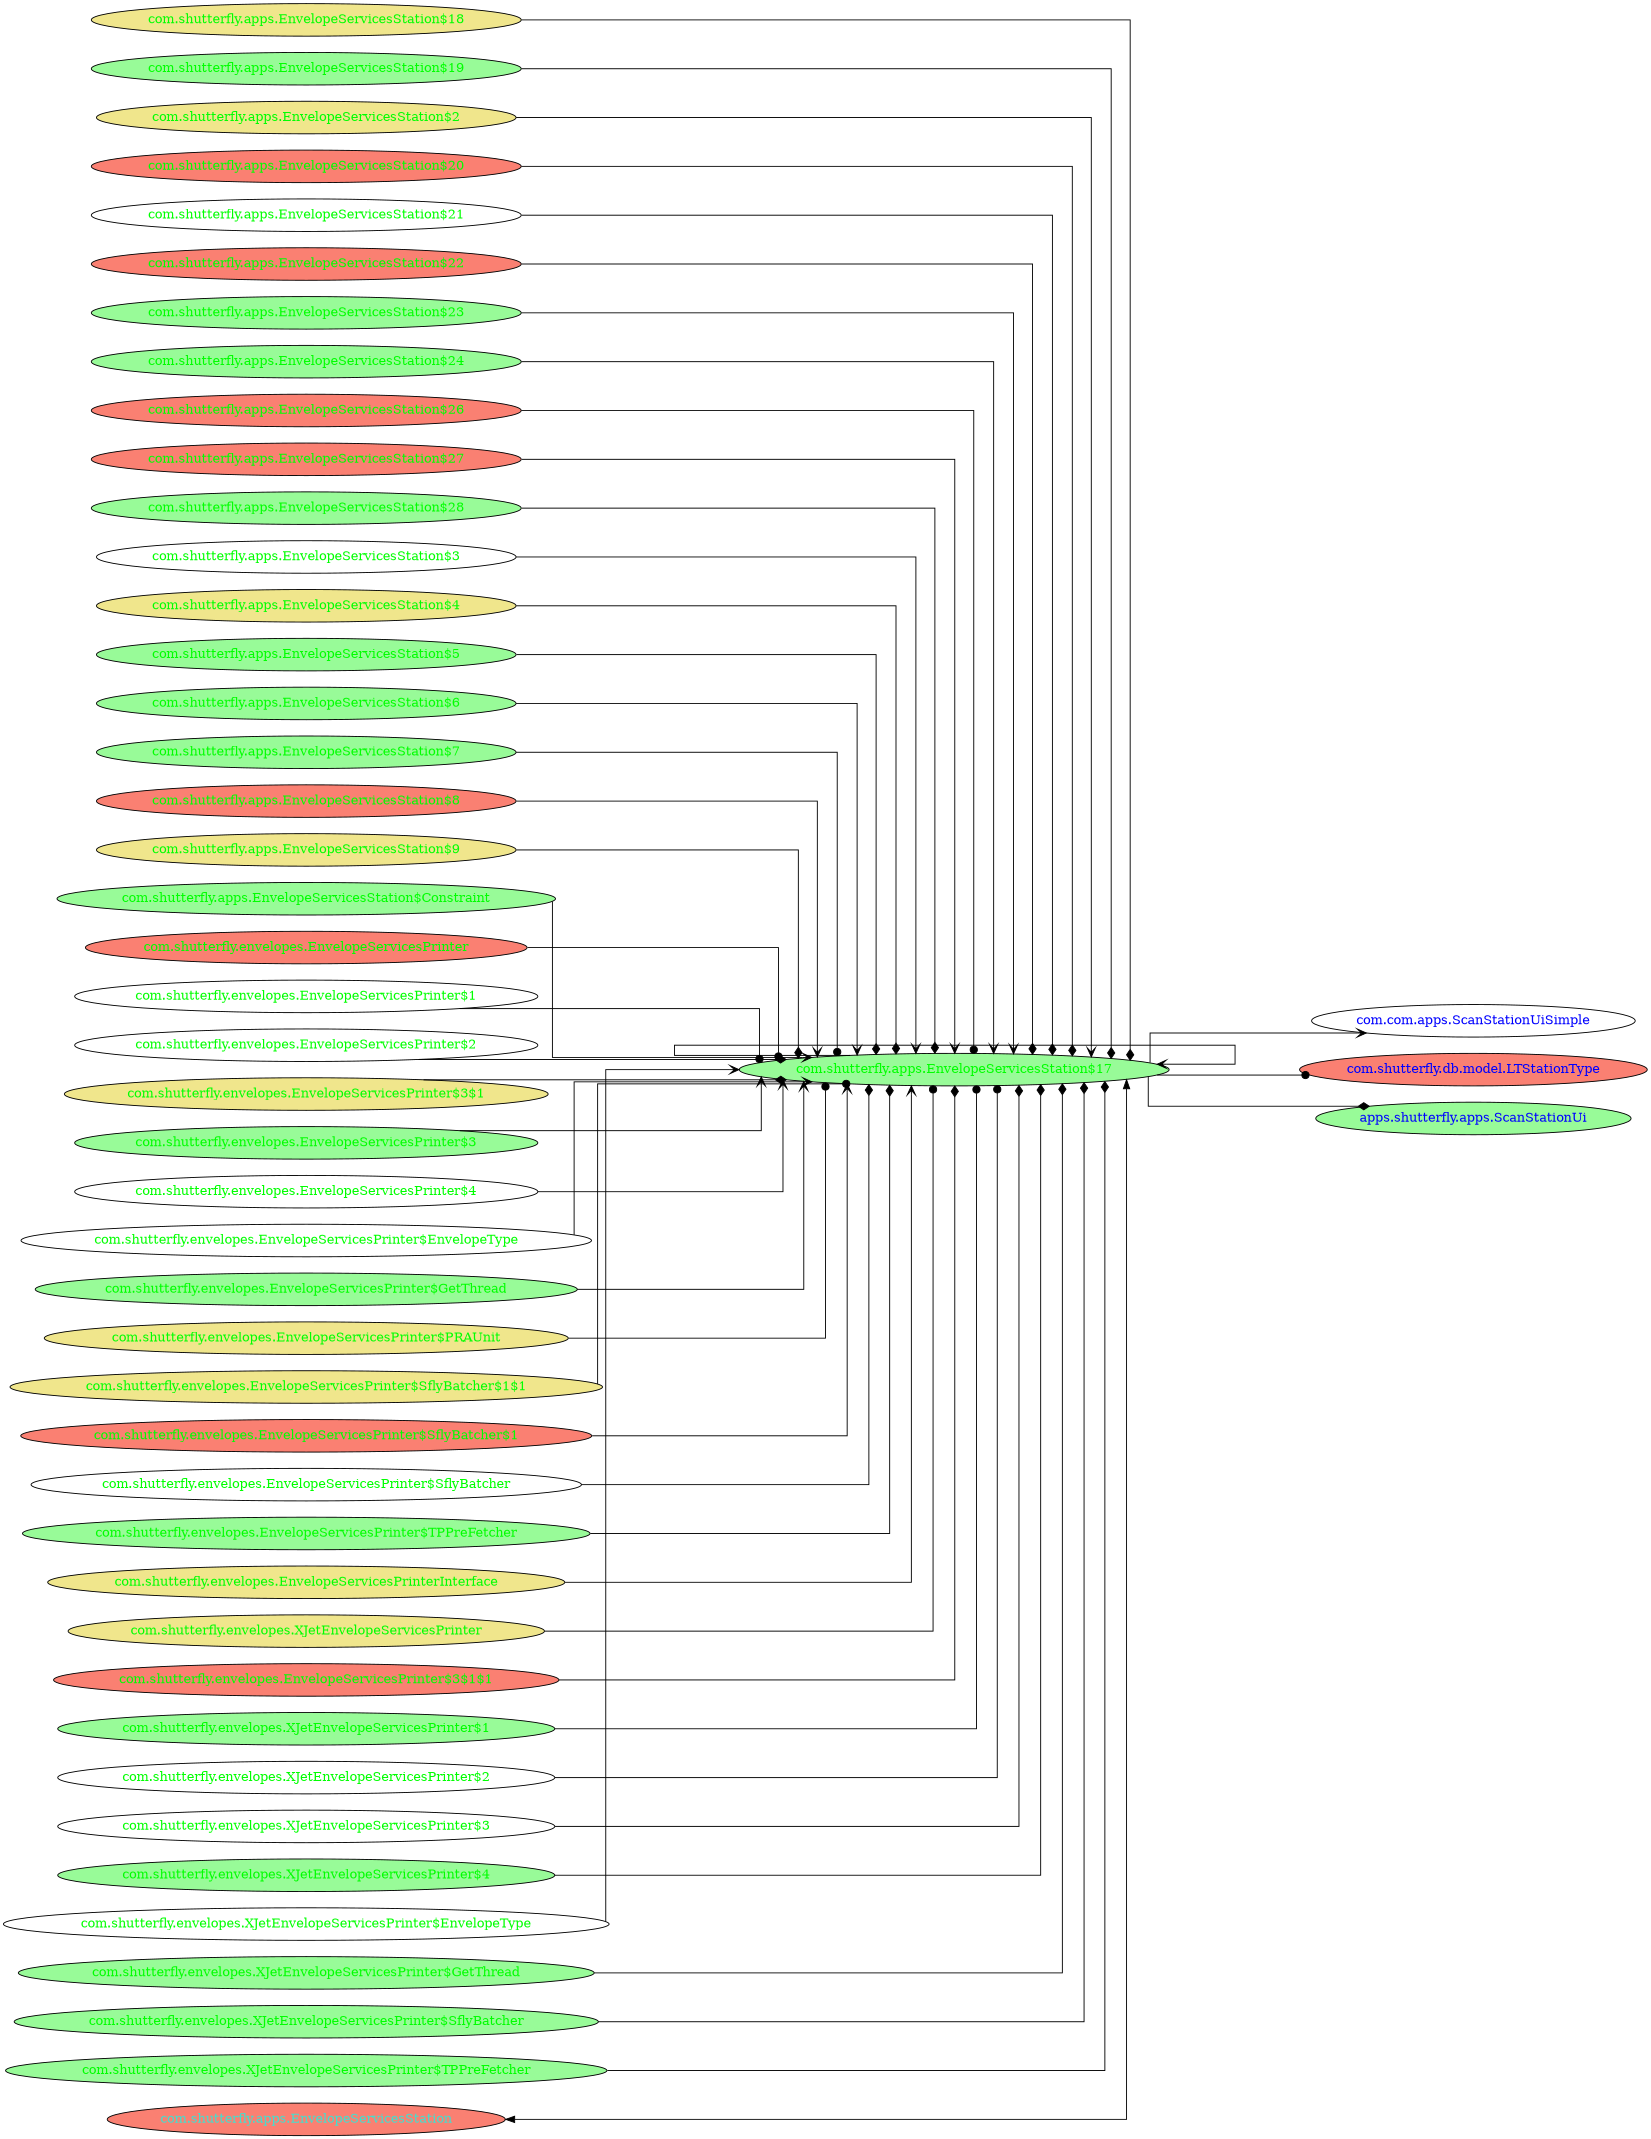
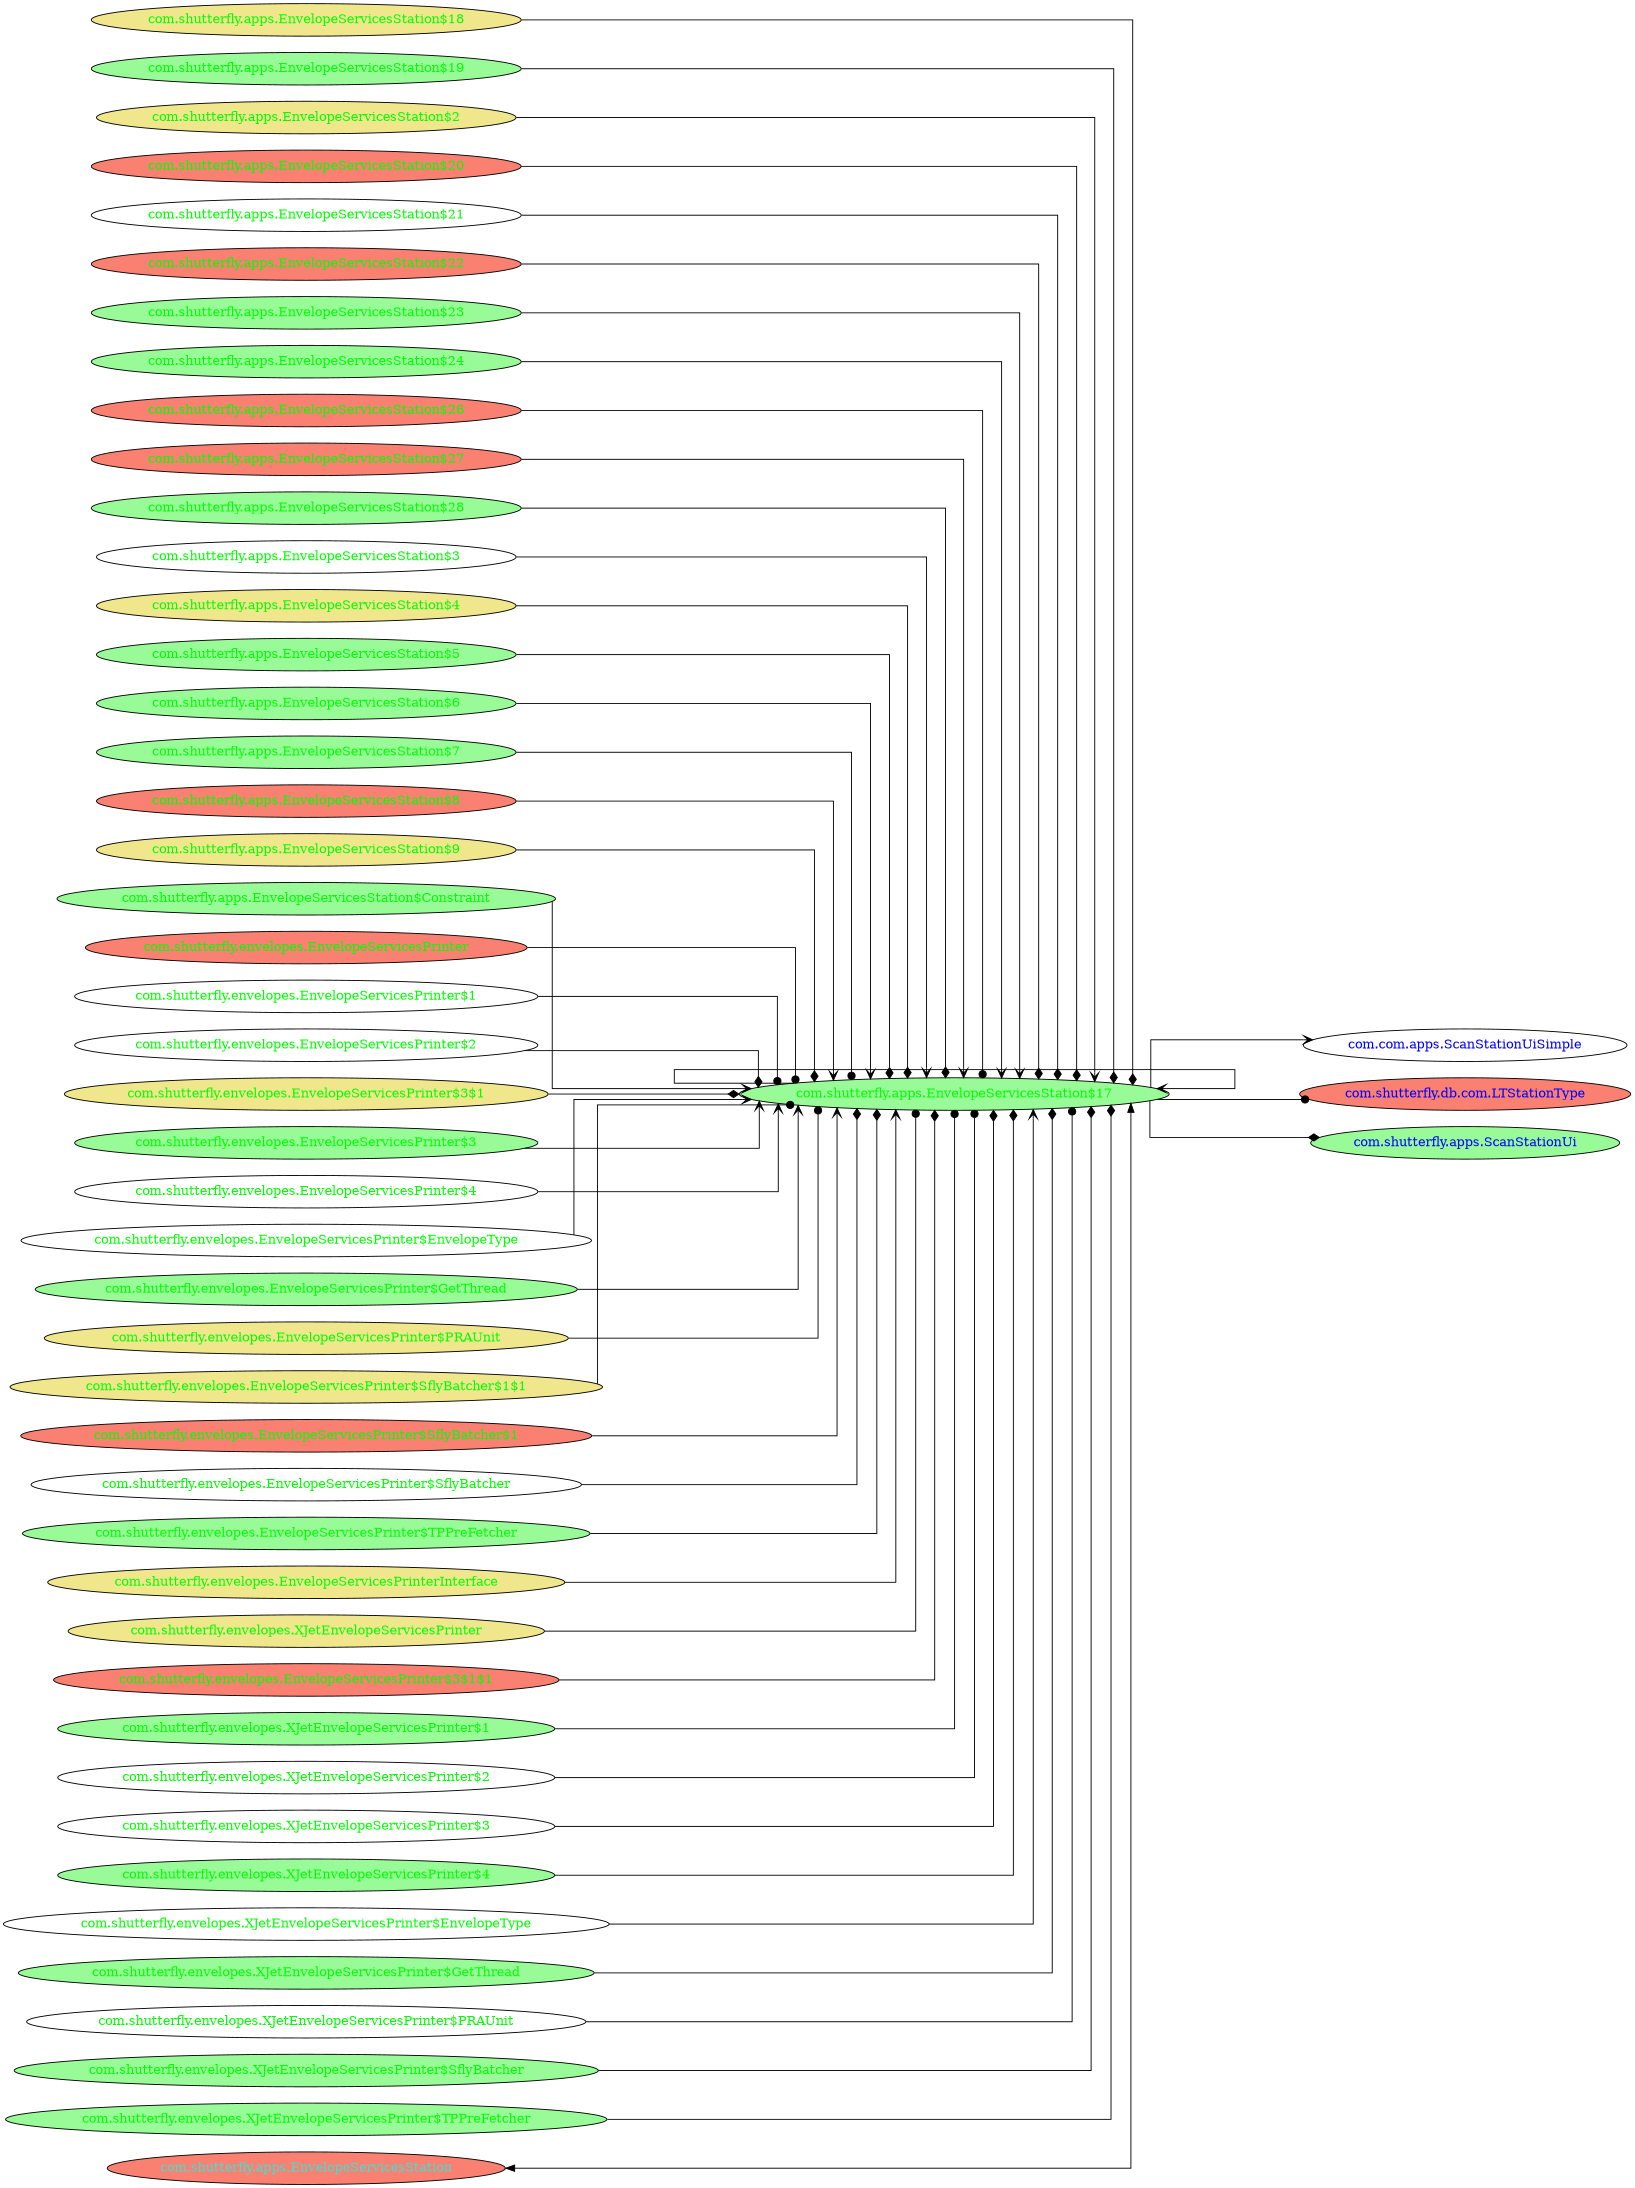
(1473, 1070) -> (1465, 1094)
(1473, 1118) -> (1465, 1143)
none -> (306, 2022)
